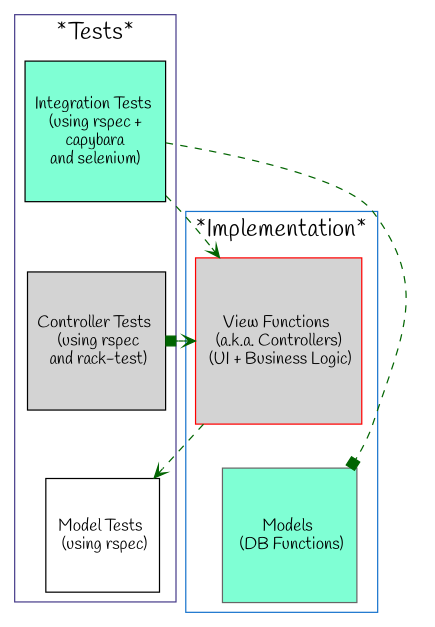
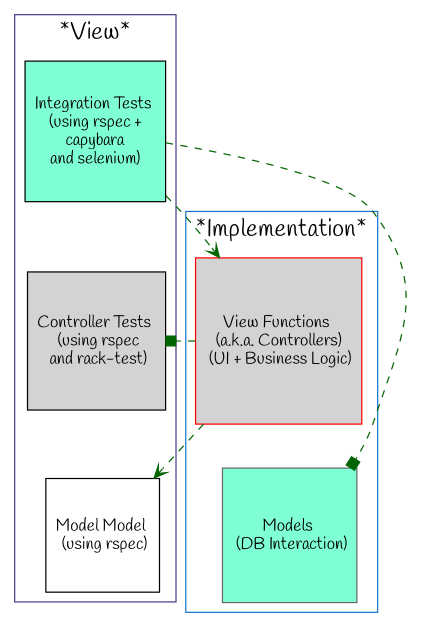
(95, 33) -> (95, 33)
(174, 341) -> none
(103, 535) -> (103, 535)
(290, 535) -> (290, 535)
